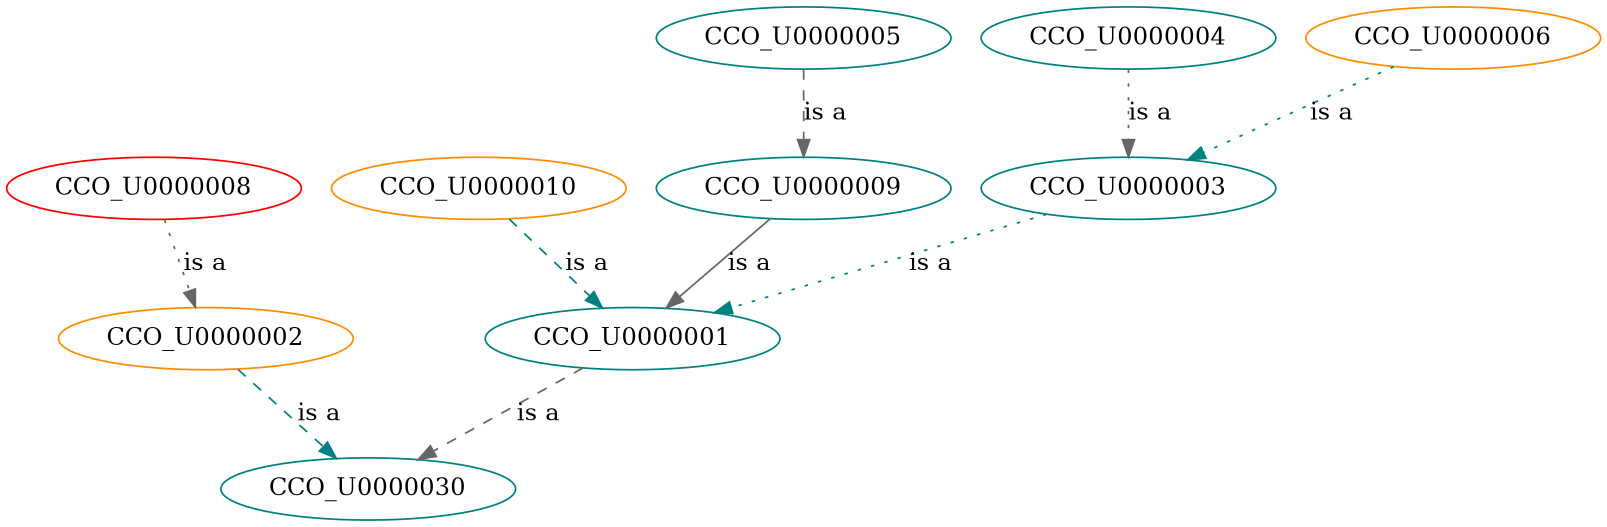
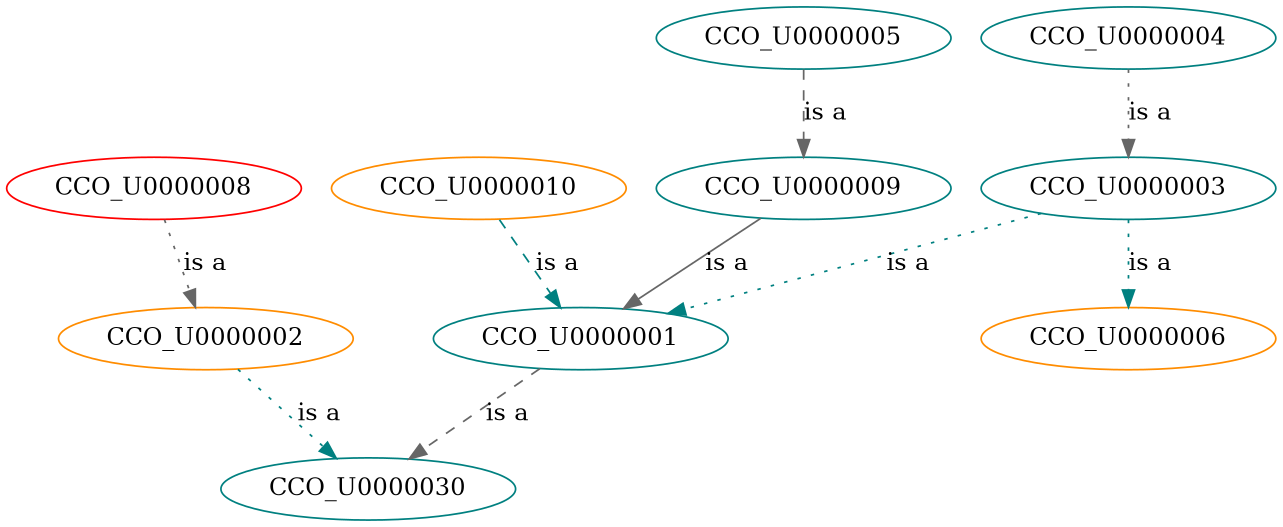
(1299, 110) -> (1128, 255)
(280, 408) -> (280, 408)
